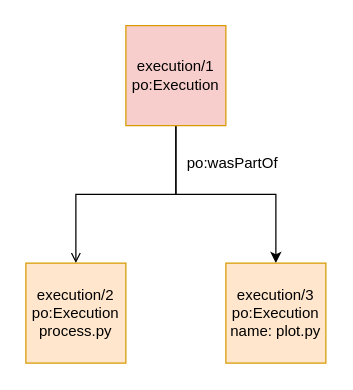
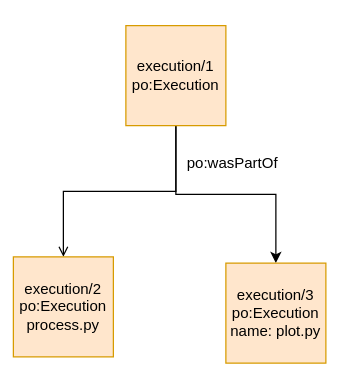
(176, 76) -> (176, 76)
(76, 313) -> (63, 307)
